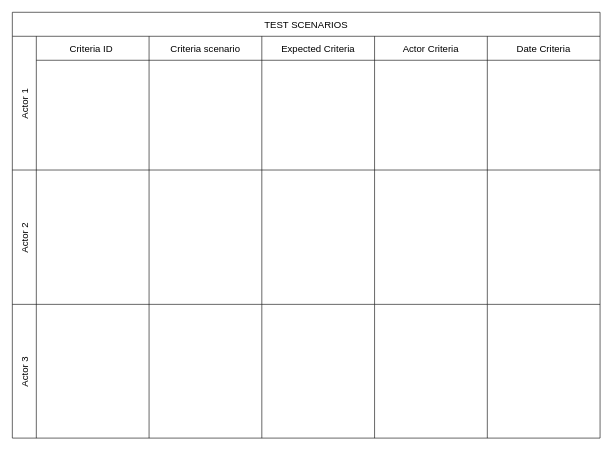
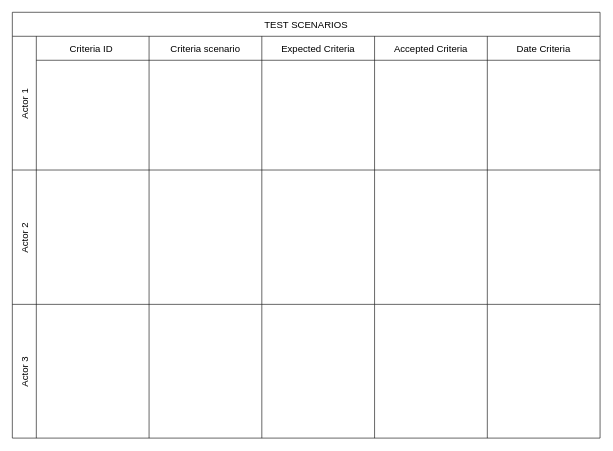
(431, 49) -> (431, 49)
